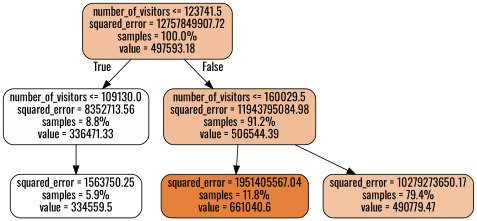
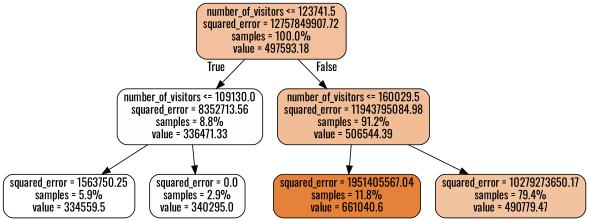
none -> (197, 196)
